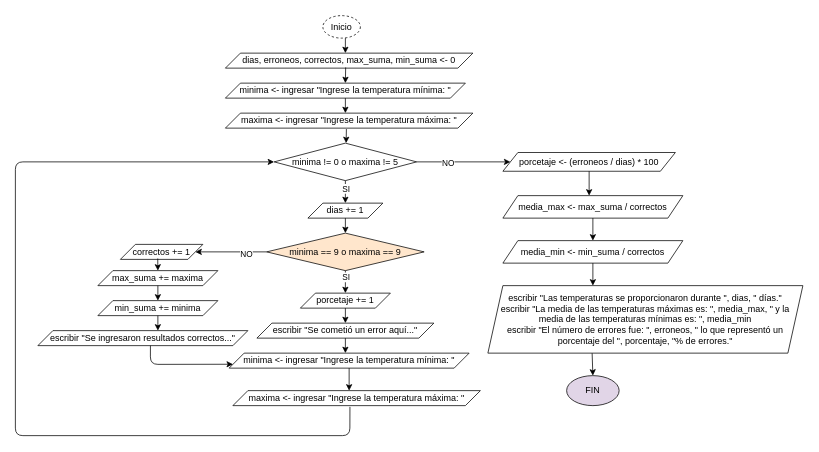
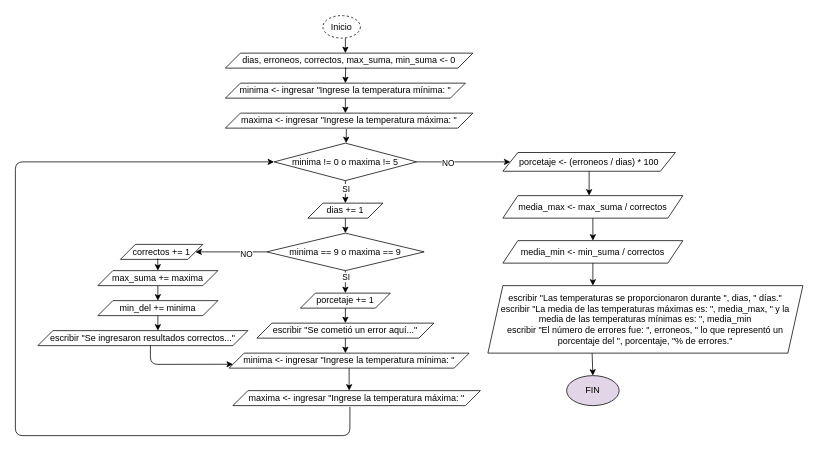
(345, 252) -> (345, 252)
(158, 308) -> (158, 308)
